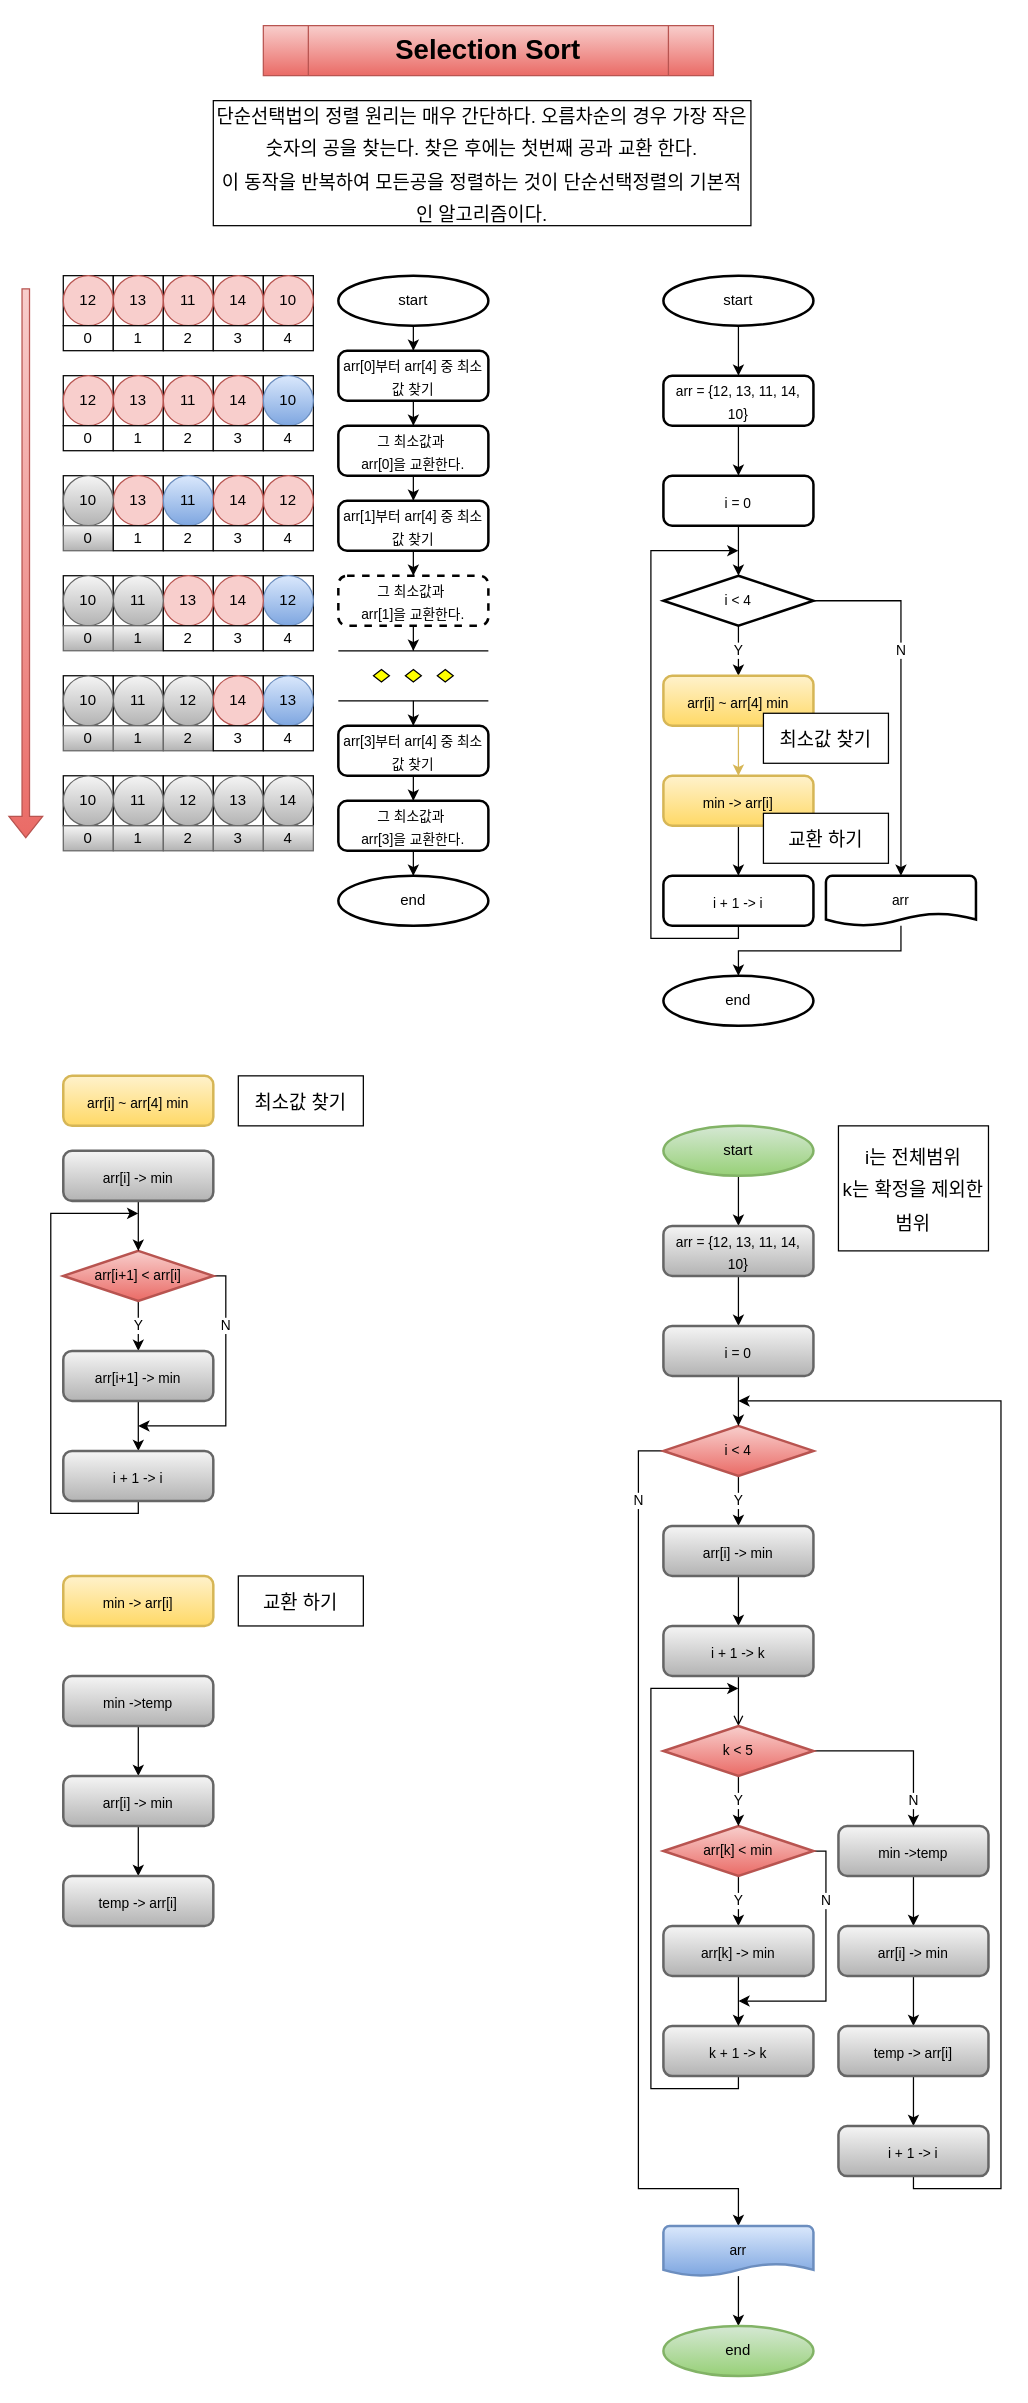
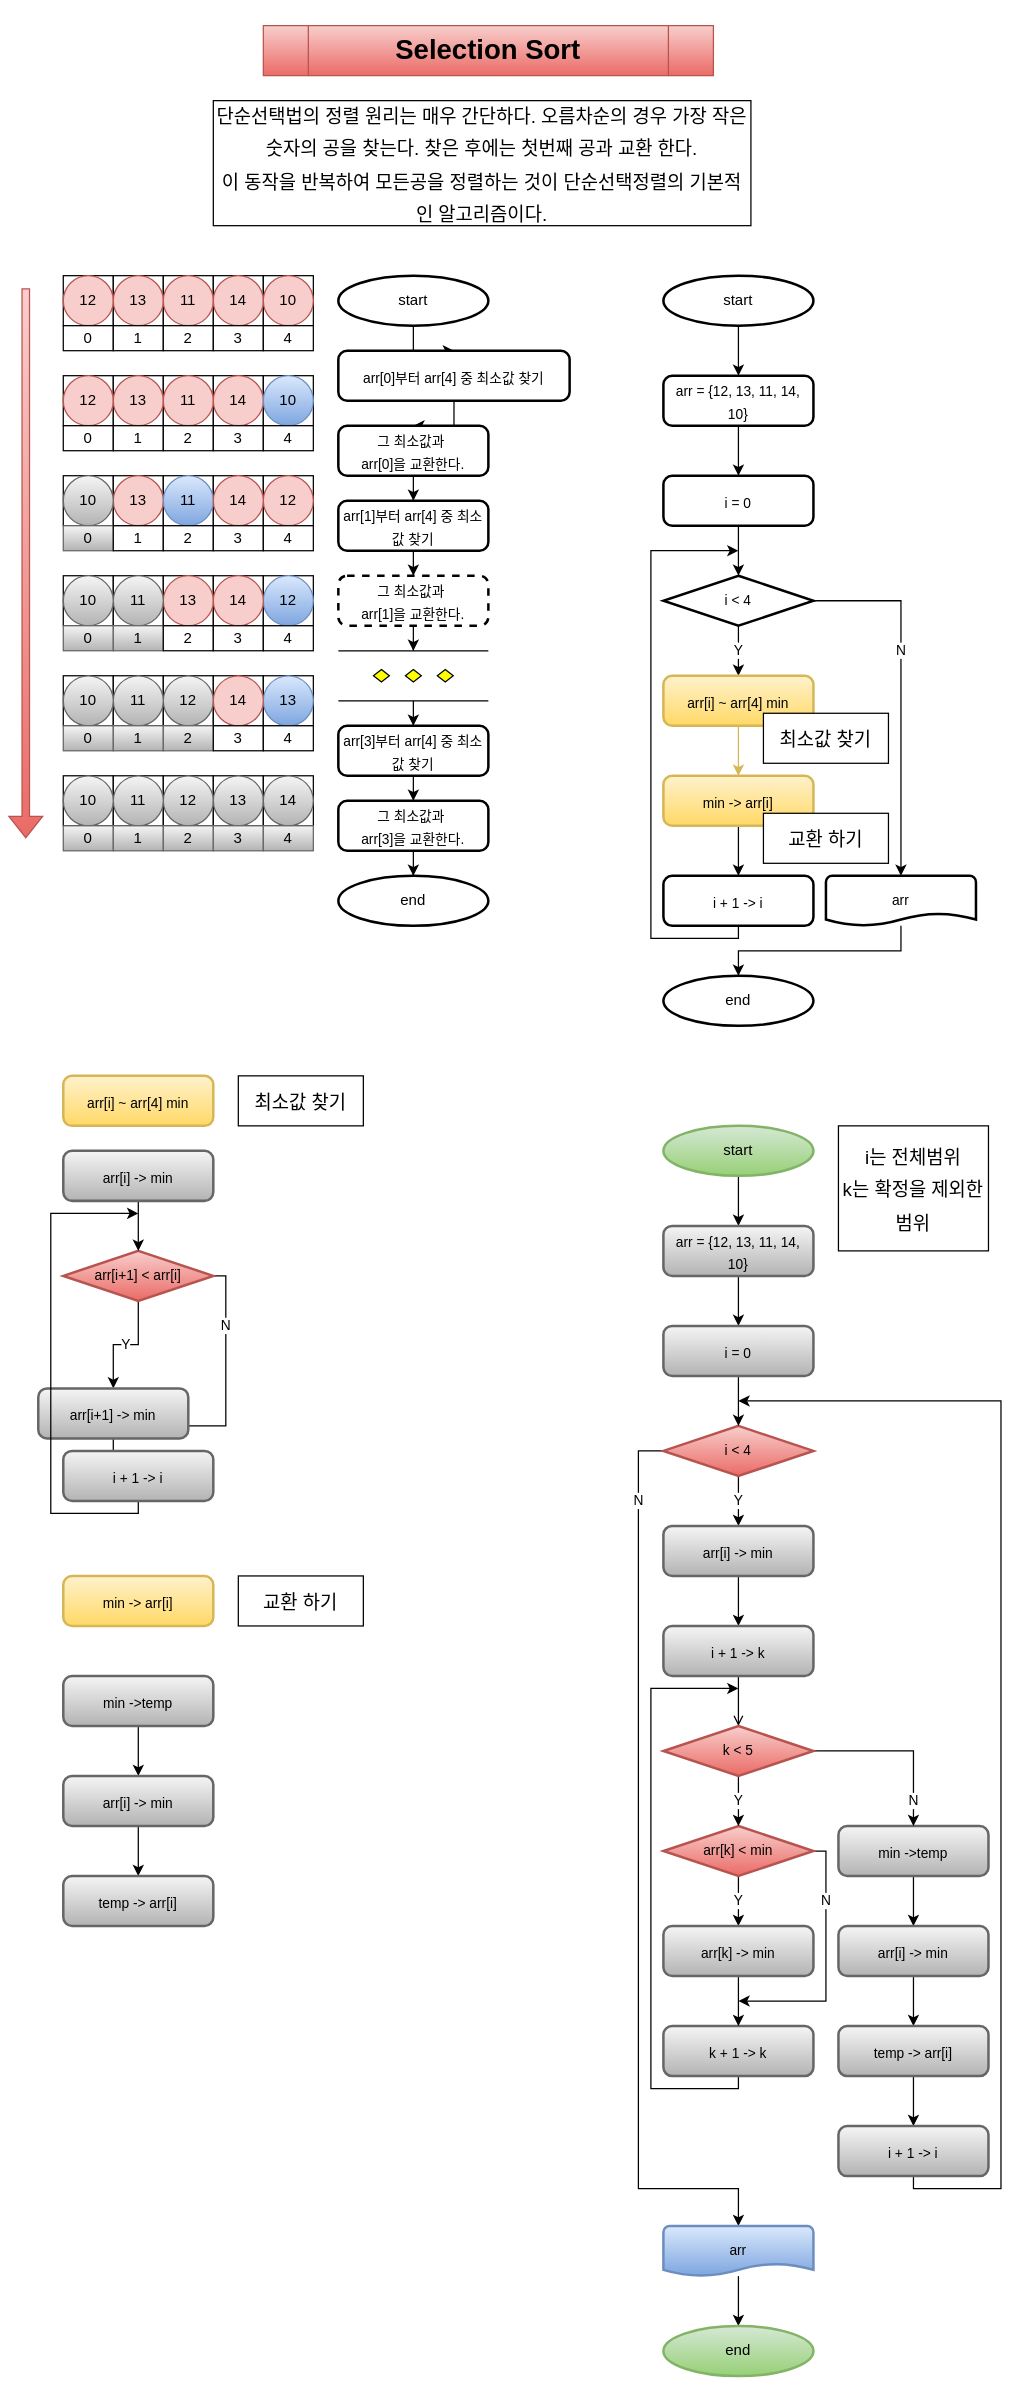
(413, 376) -> (454, 376)
(138, 1376) -> (113, 1413)
